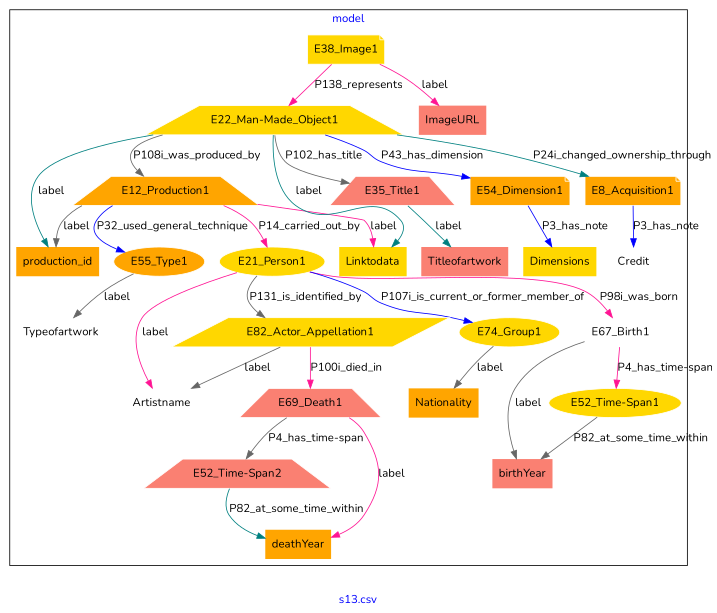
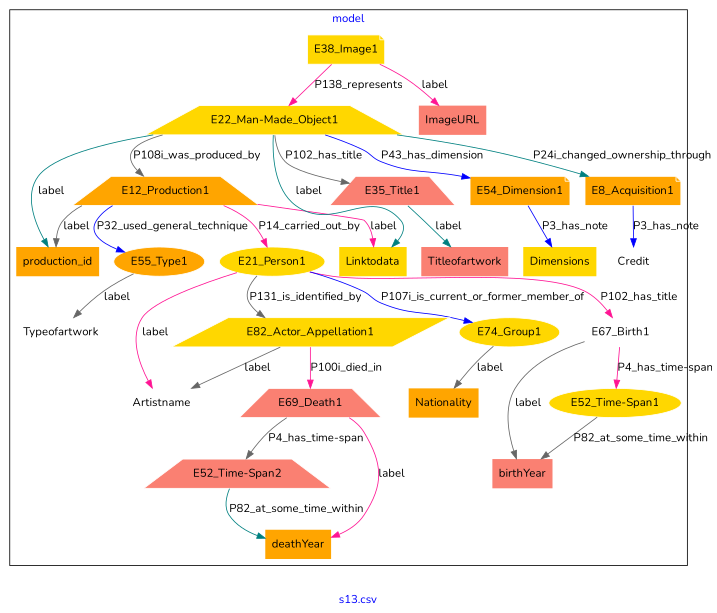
(639, 297) -> (639, 297)
